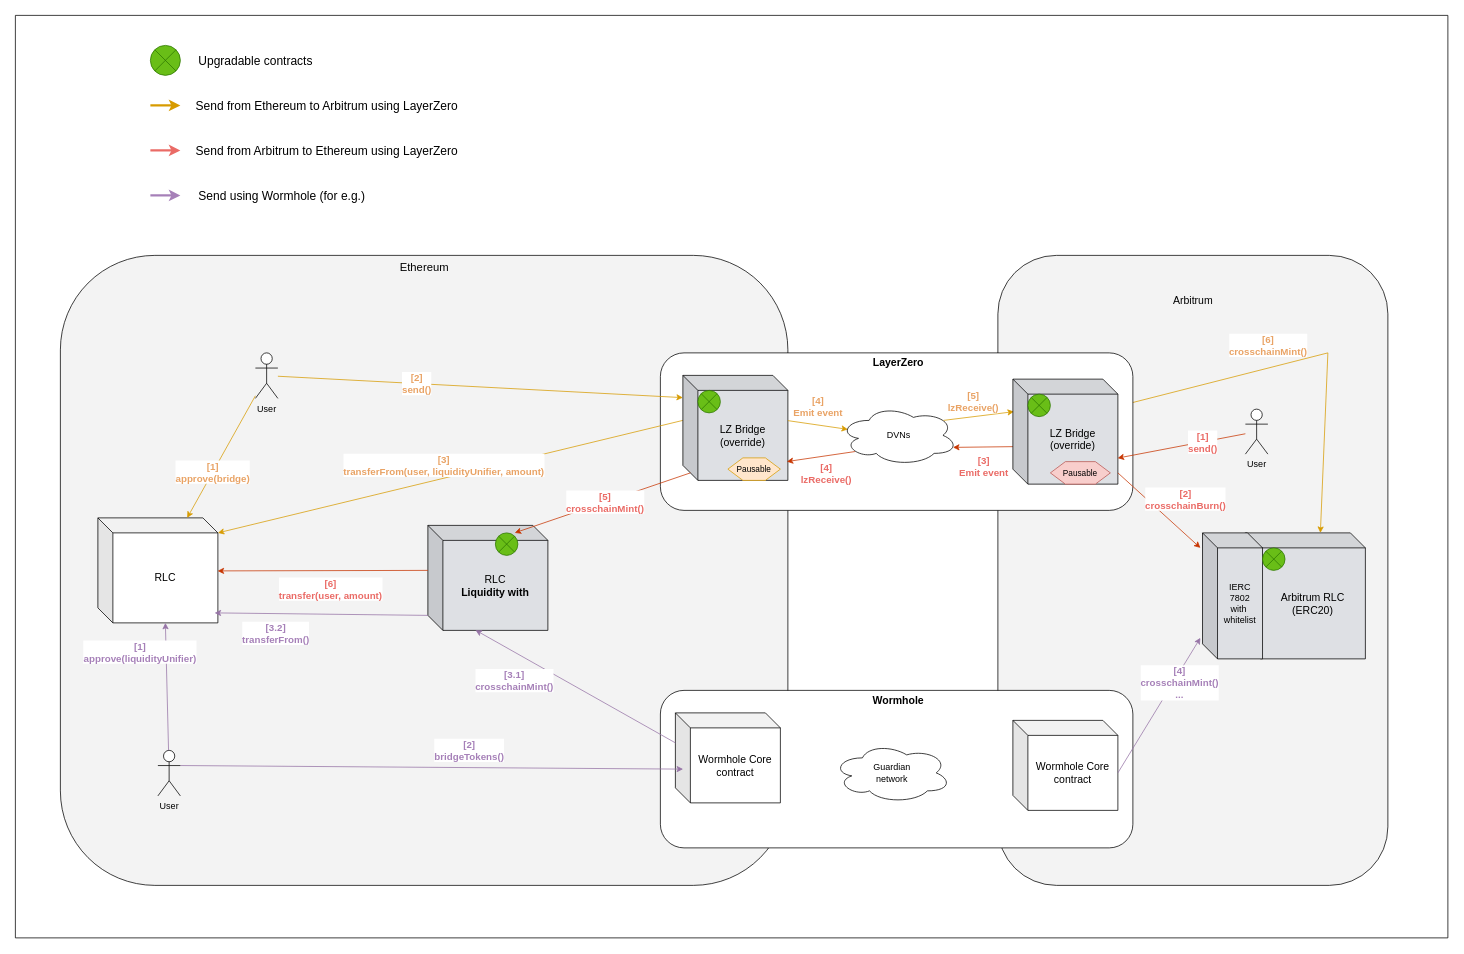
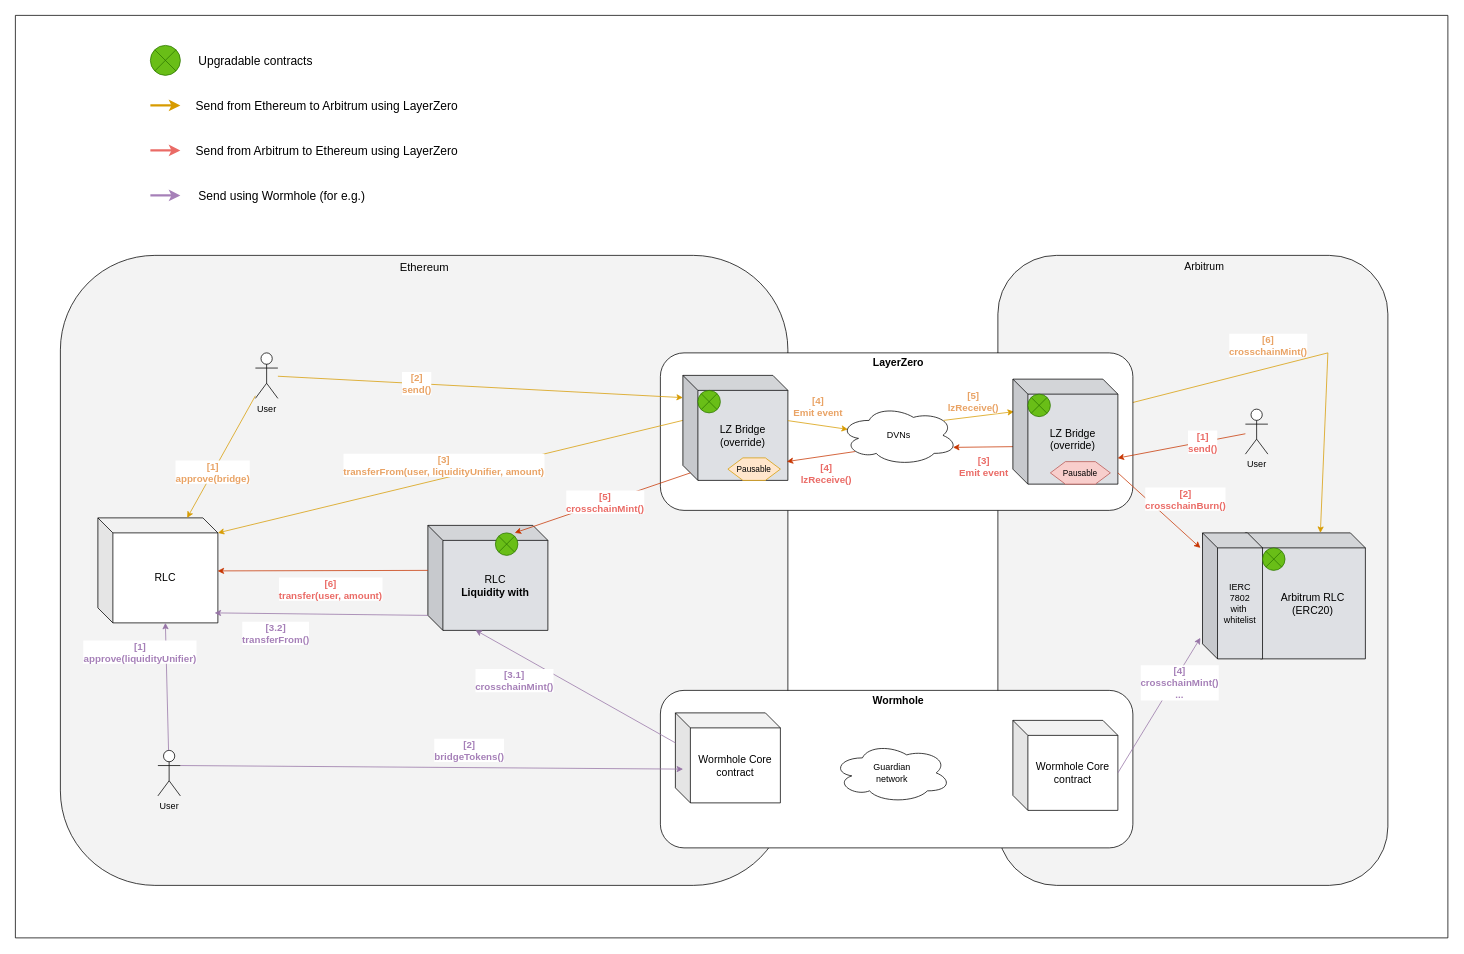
(1193, 300) -> (1204, 267)
